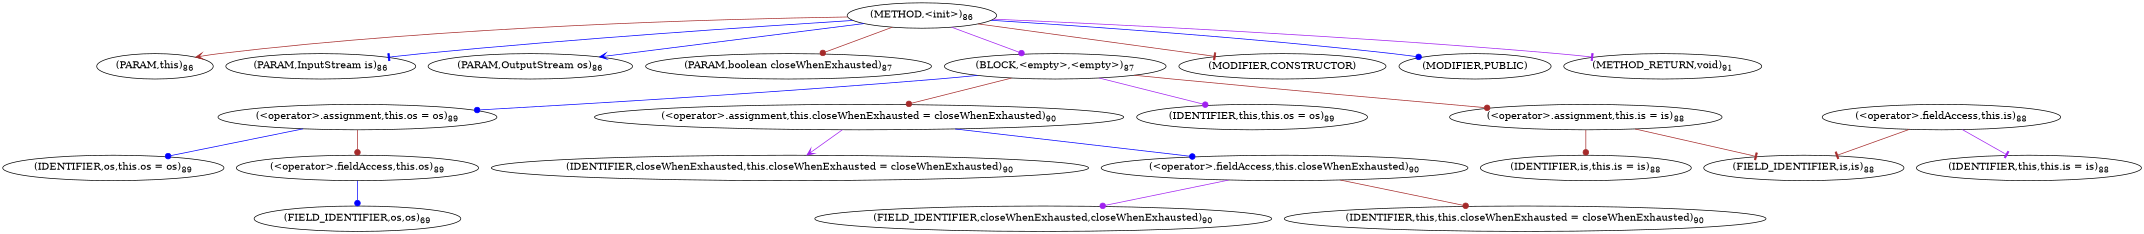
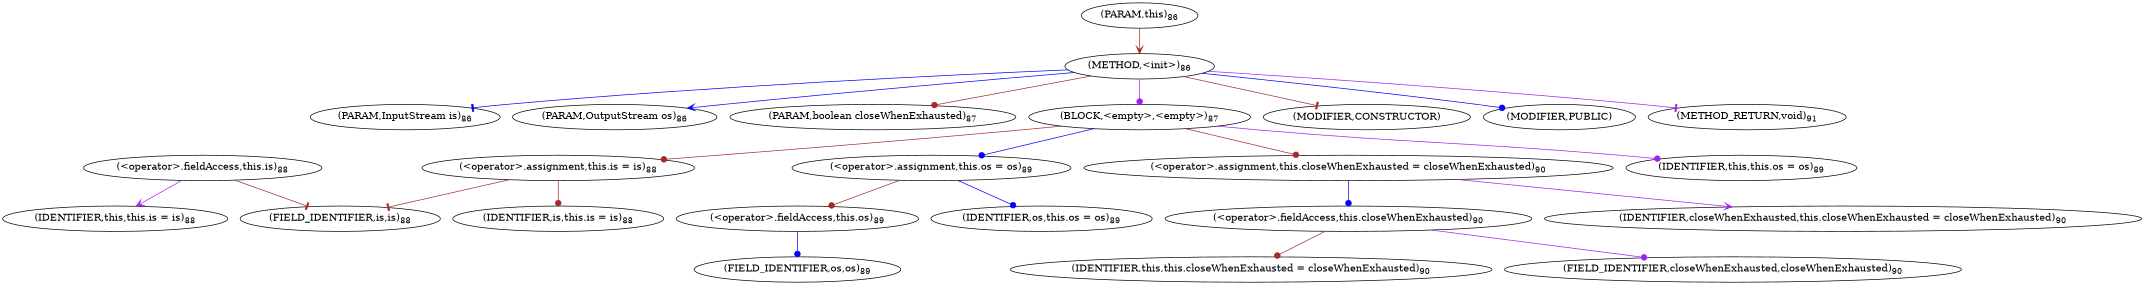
(525, 28) -> (1140, 37)
(1983, 142) -> (162, 191)
(426, 218) -> (866, 268)
